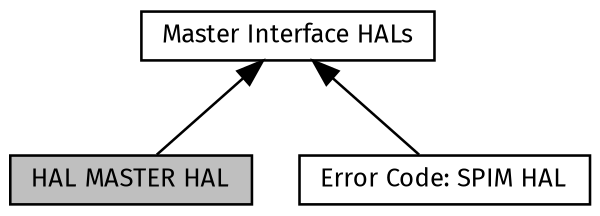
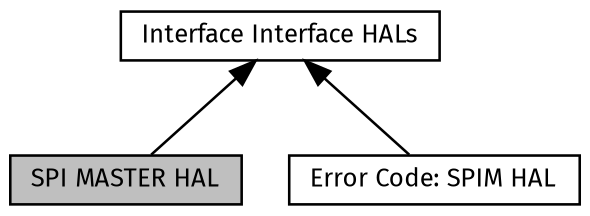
(288, 36) -> (280, 36)
(131, 180) -> (126, 180)
